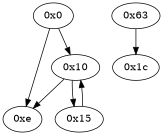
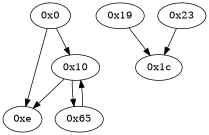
none -> (120, 16)
(136, 16) -> (182, 16)
(79, 119) -> (79, 119)
